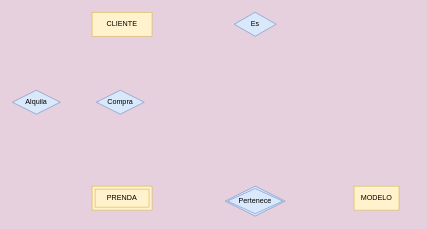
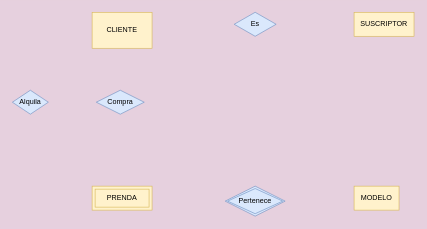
(122, 24) -> (122, 30)
none -> (384, 24)
(36, 102) -> (30, 102)
